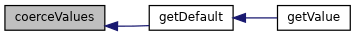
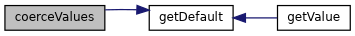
(133, 26) -> (121, 10)
